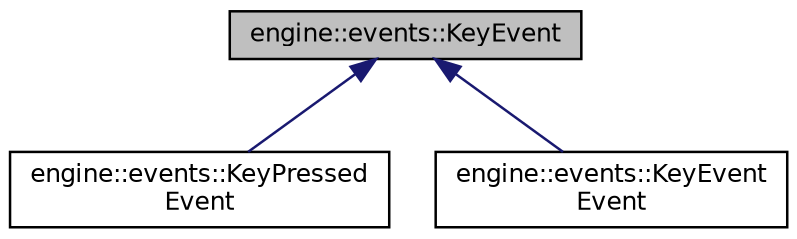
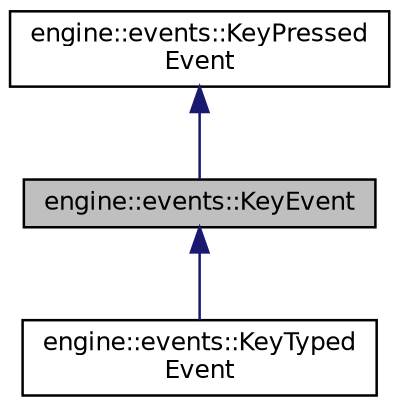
(302, 113) -> (200, 146)
(611, 190) -> (200, 358)
